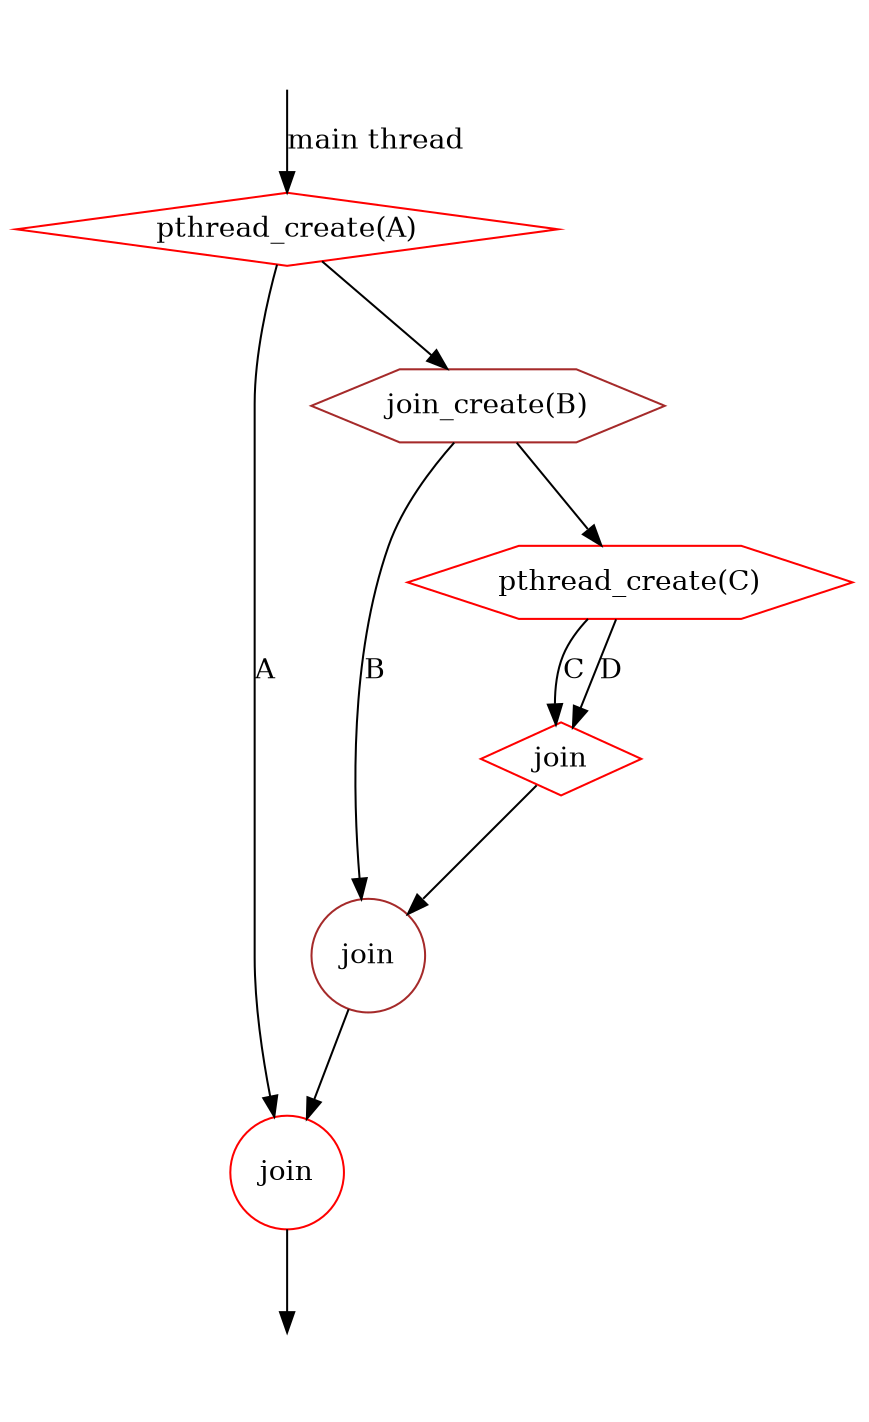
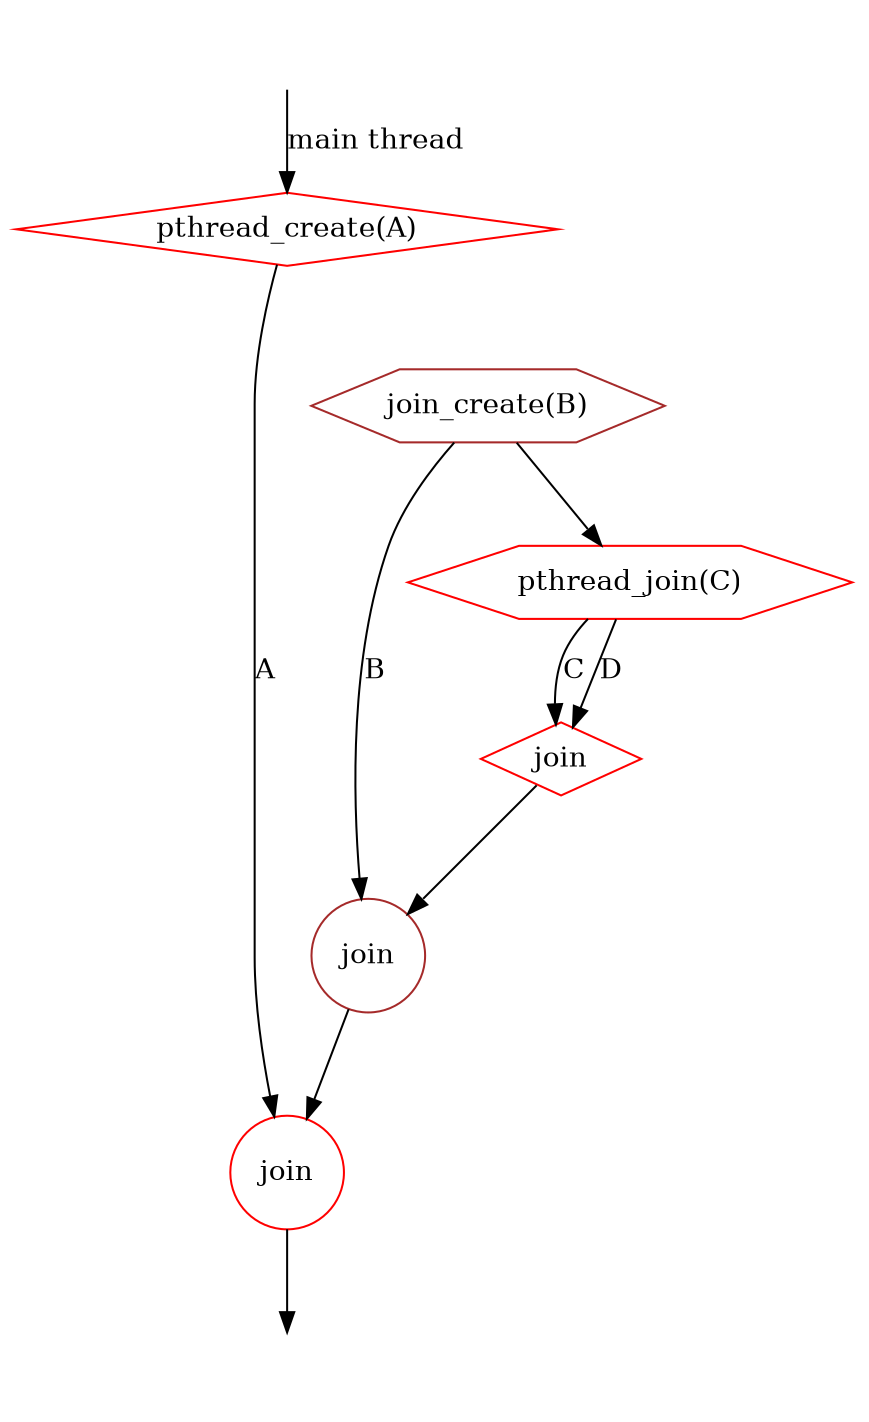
(377, 308) -> none
(630, 582) -> (630, 582)
